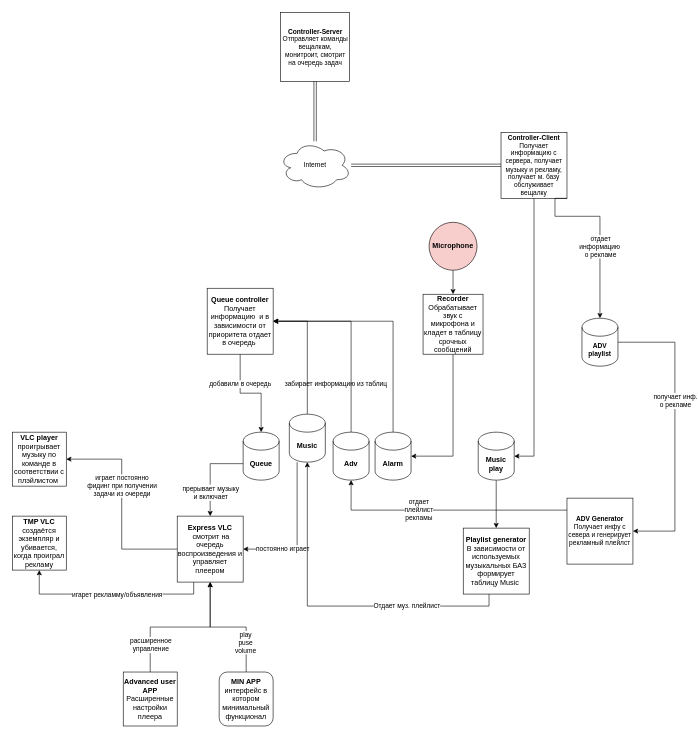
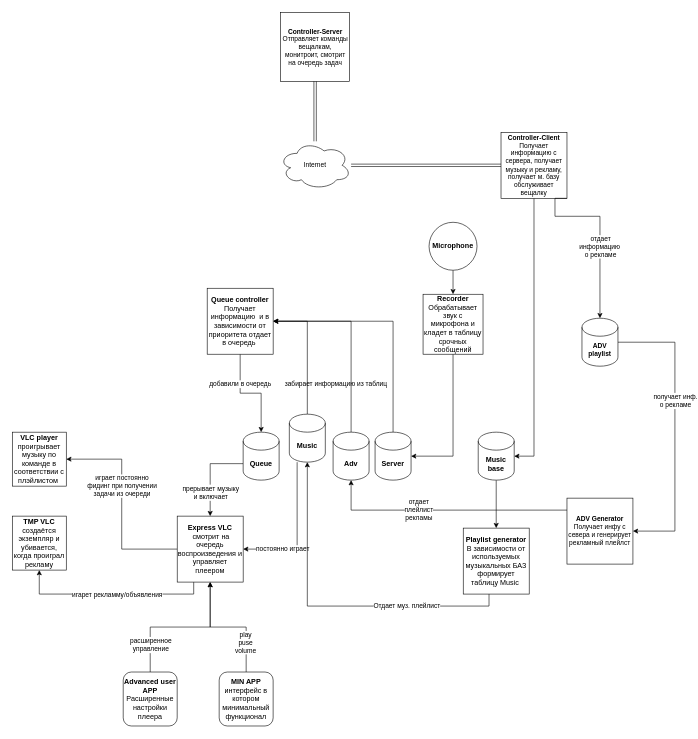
(453, 246) -> (453, 246)
(393, 464) -> (393, 464)
(497, 464) -> (497, 464)
(150, 699) -> (150, 699)
